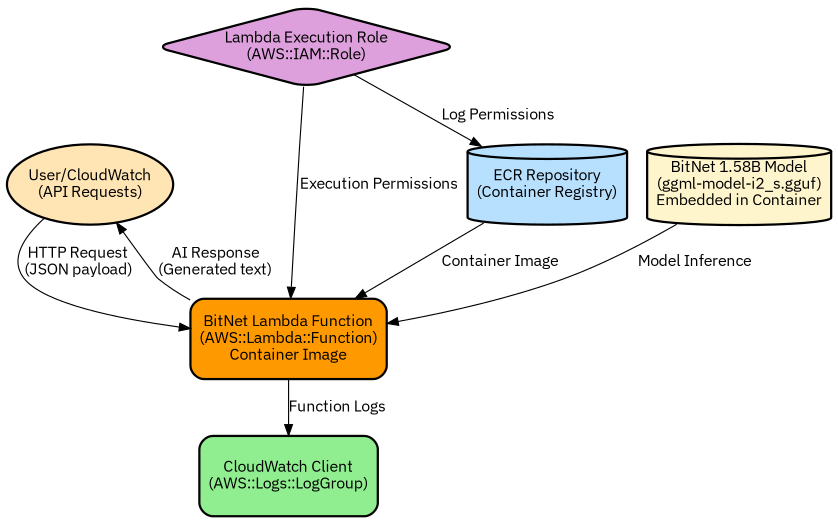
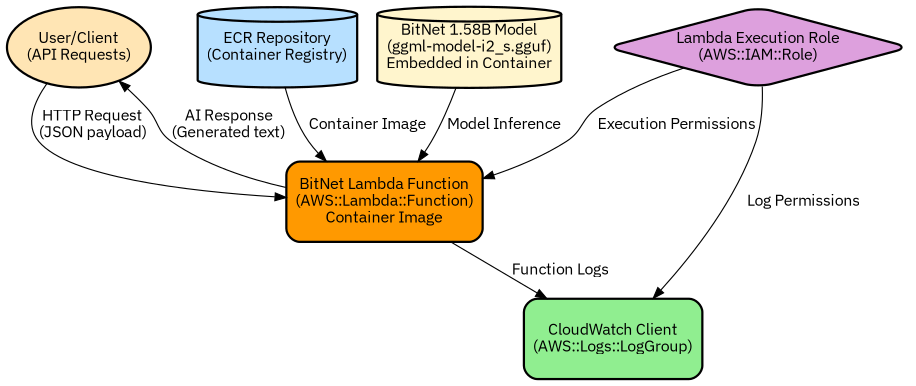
(413, 108) -> (730, 197)
(90, 185) -> (79, 47)
